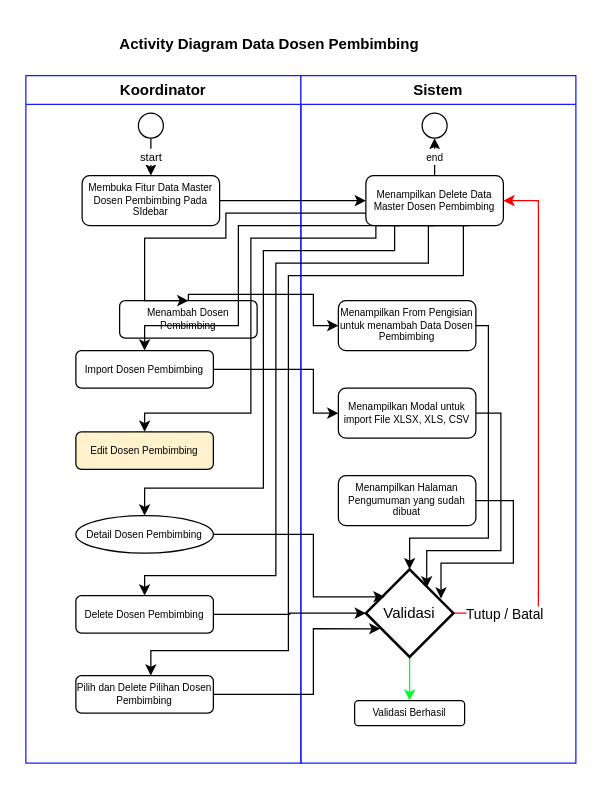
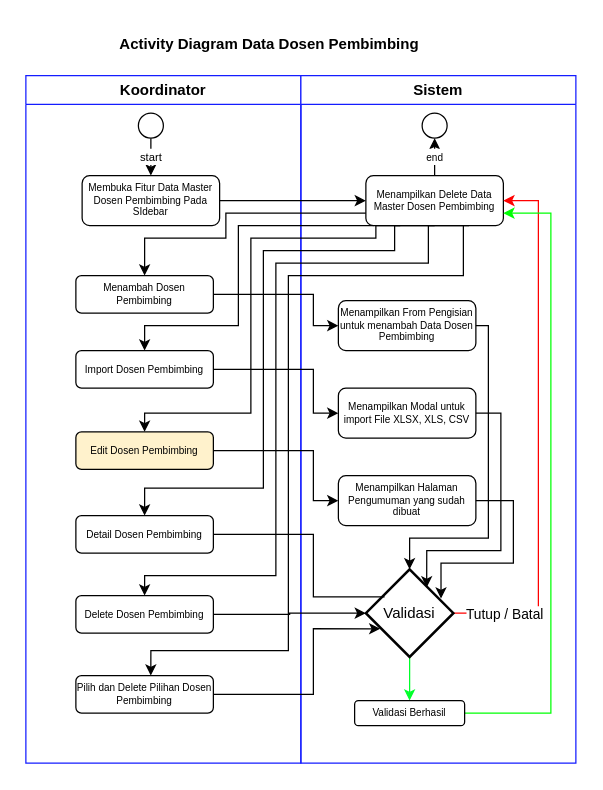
(188, 319) -> (144, 294)
none -> (296, 451)
none -> (551, 487)
(144, 534) -> (144, 534)
(374, 597) -> (378, 597)
